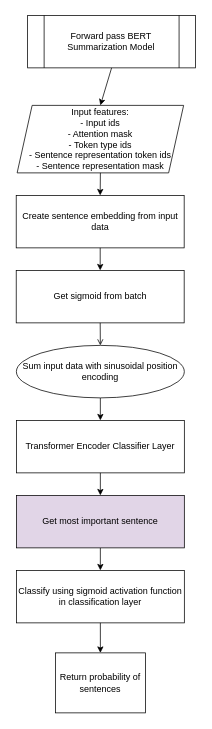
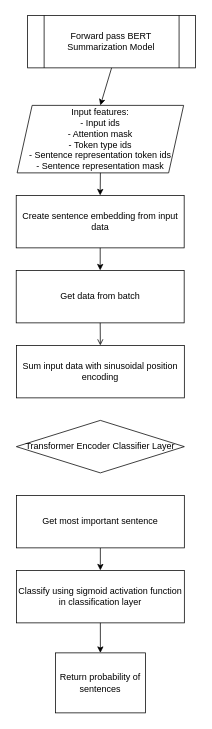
(100, 297) -> (100, 297)
(100, 372) -> (100, 372)
(100, 406) -> none
(100, 447) -> (100, 447)
(100, 481) -> none
(100, 522) -> (100, 522)
